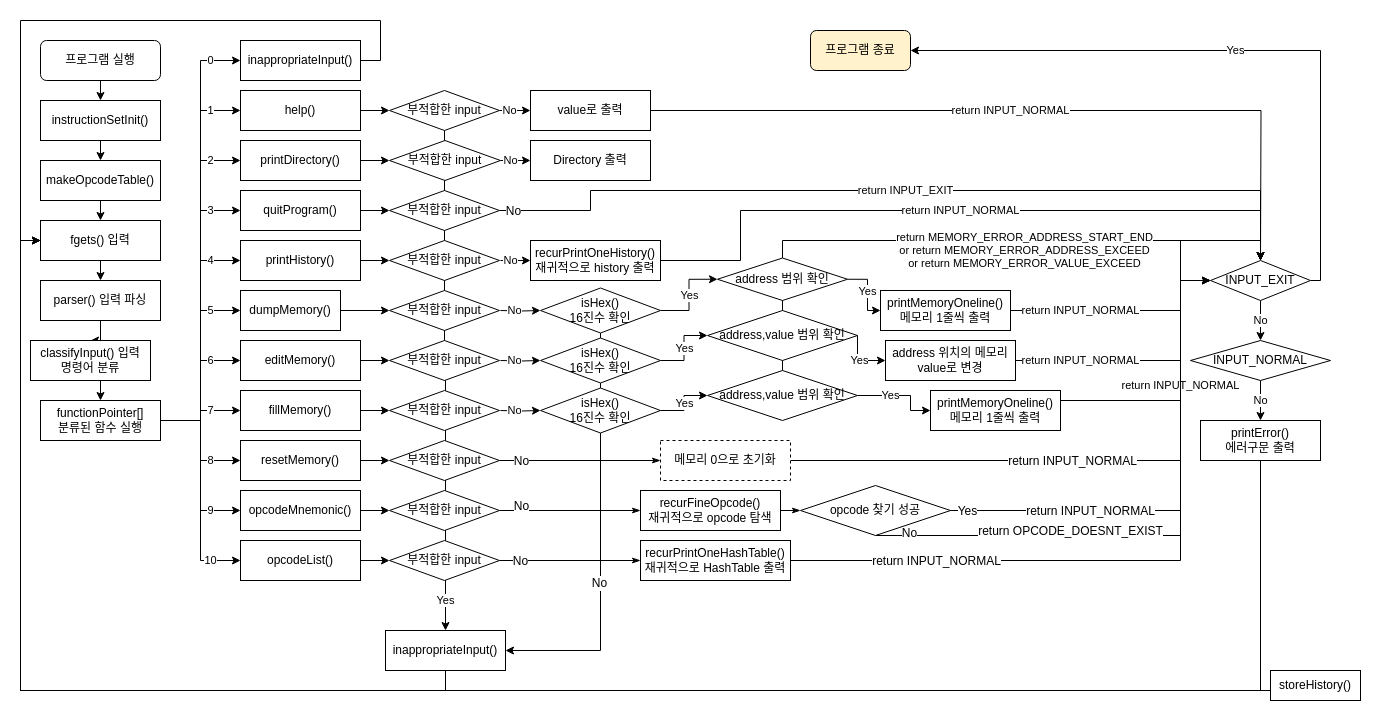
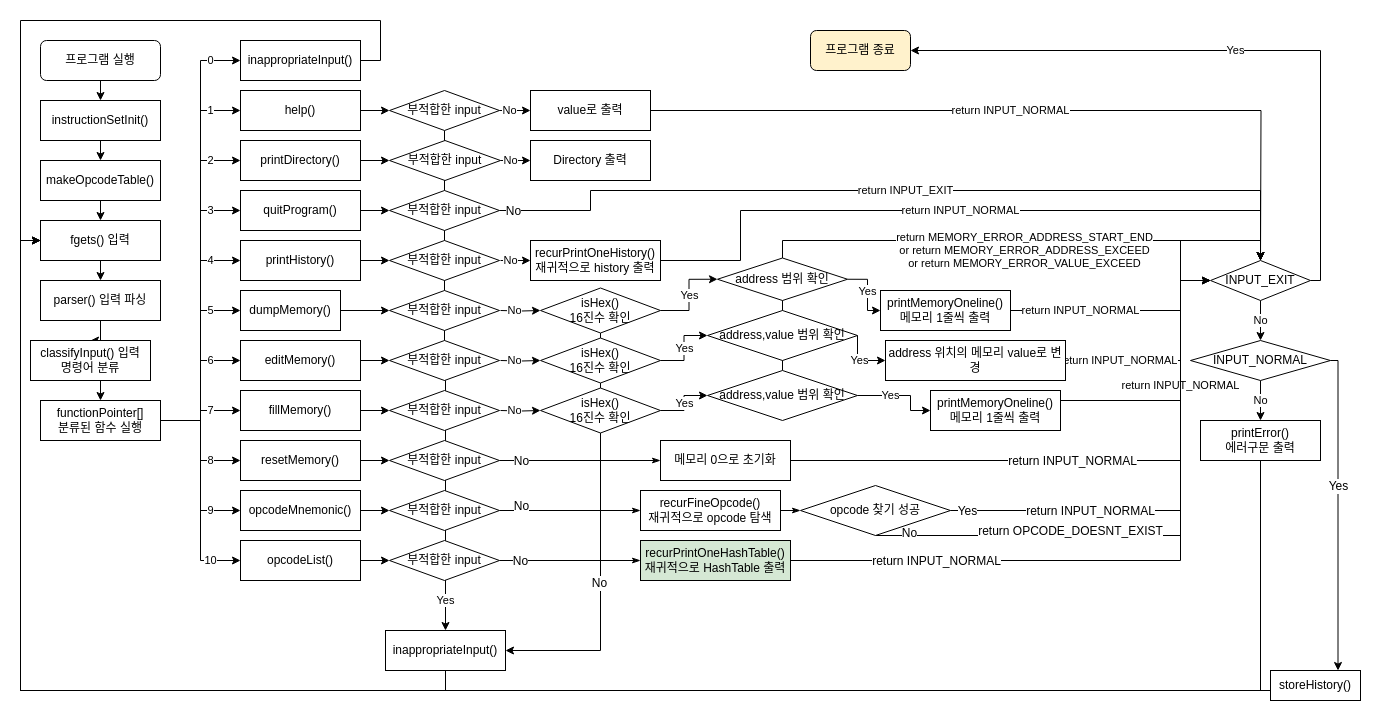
(951, 361) -> (976, 361)
(726, 461) -> (726, 461)
none -> (1338, 509)
(716, 561) -> (716, 561)
